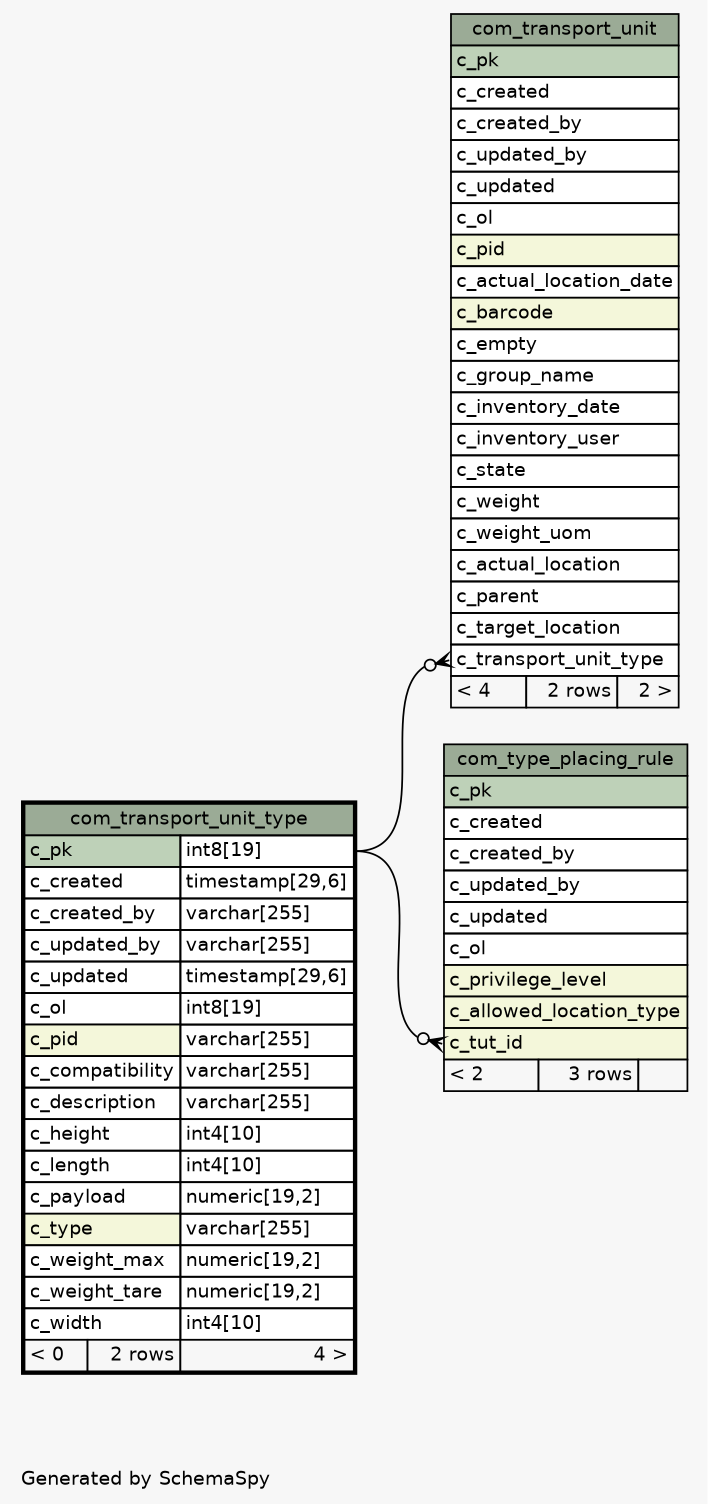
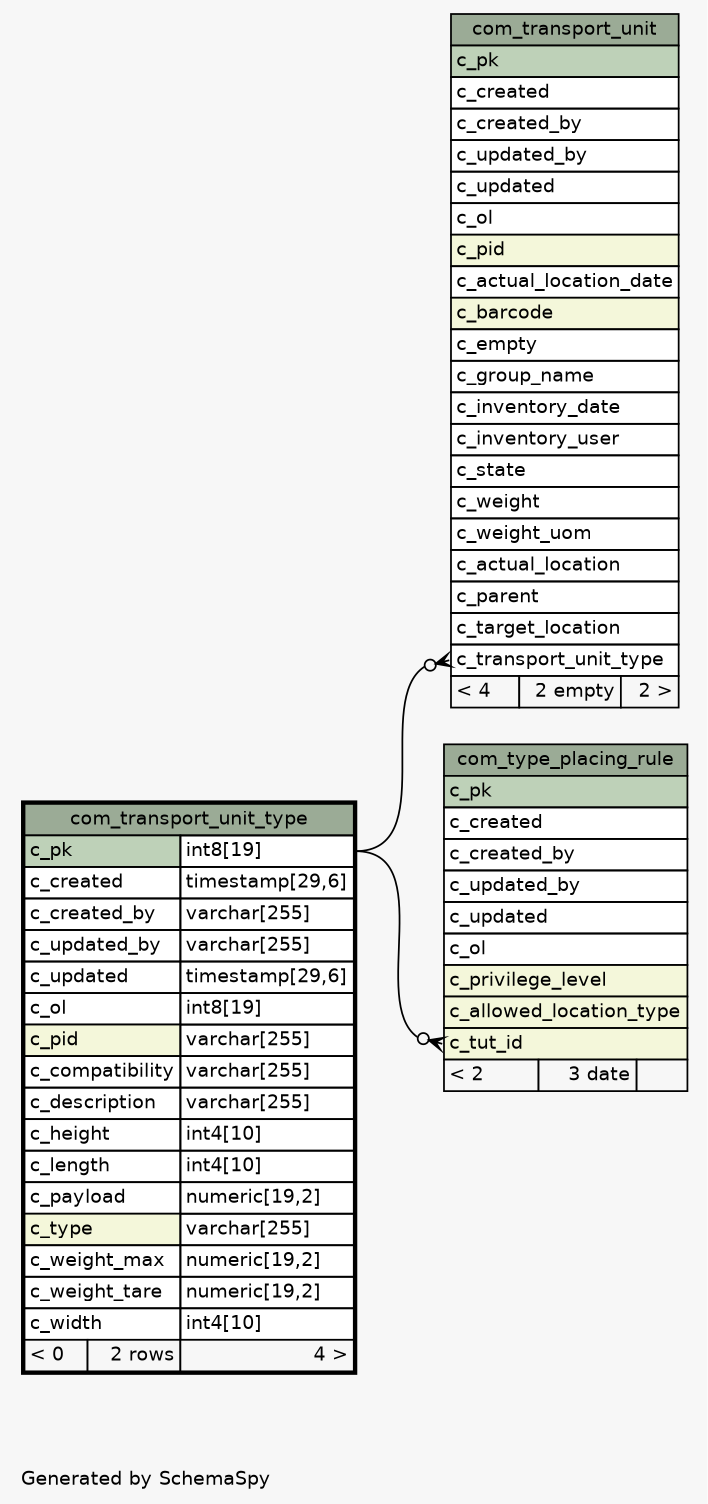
(580, 691) -> (575, 691)
(601, 1074) -> (600, 1074)
